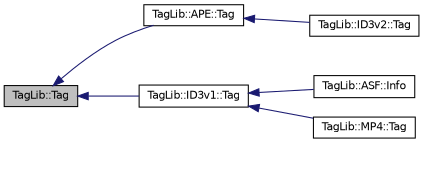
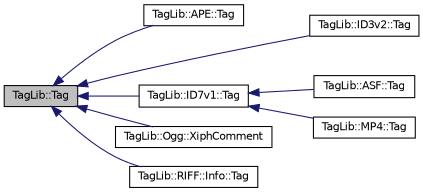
(282, 21) -> (198, 58)
(364, 87) -> (364, 87)
(194, 96) -> (194, 96)
none -> (194, 137)
none -> (194, 177)
